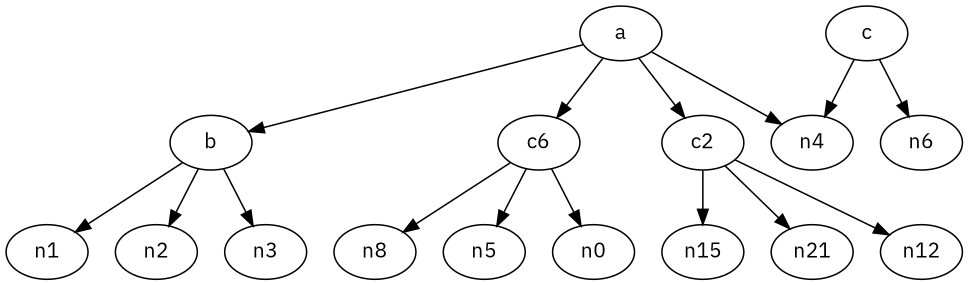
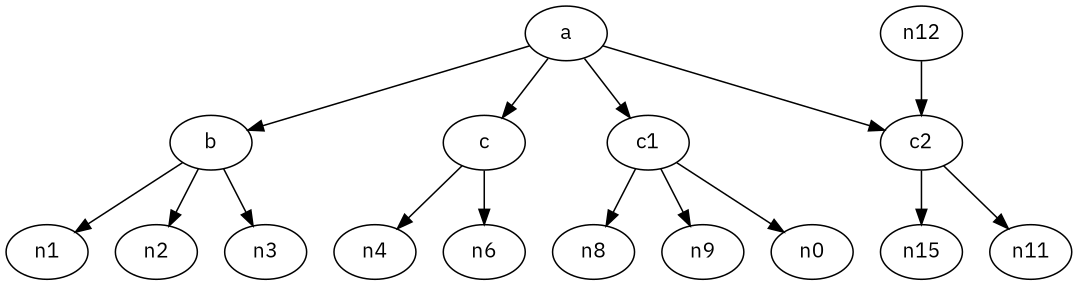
(710, 84) -> (530, 82)
(539, 143) -> (648, 143)
(805, 194) -> (921, 81)
(484, 252) -> (703, 252)
(812, 252) -> (1031, 252)
